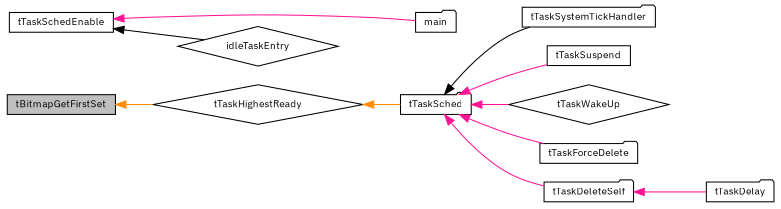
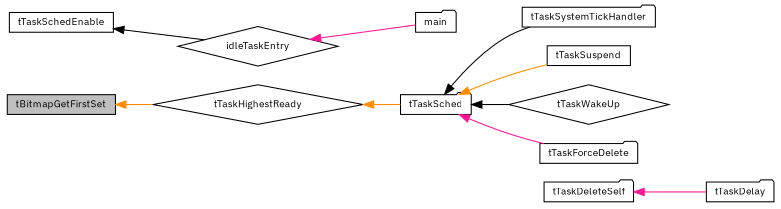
(270, 15) -> (368, 31)
(507, 76) -> (507, 76)
(495, 105) -> (495, 105)
(492, 163) -> none
